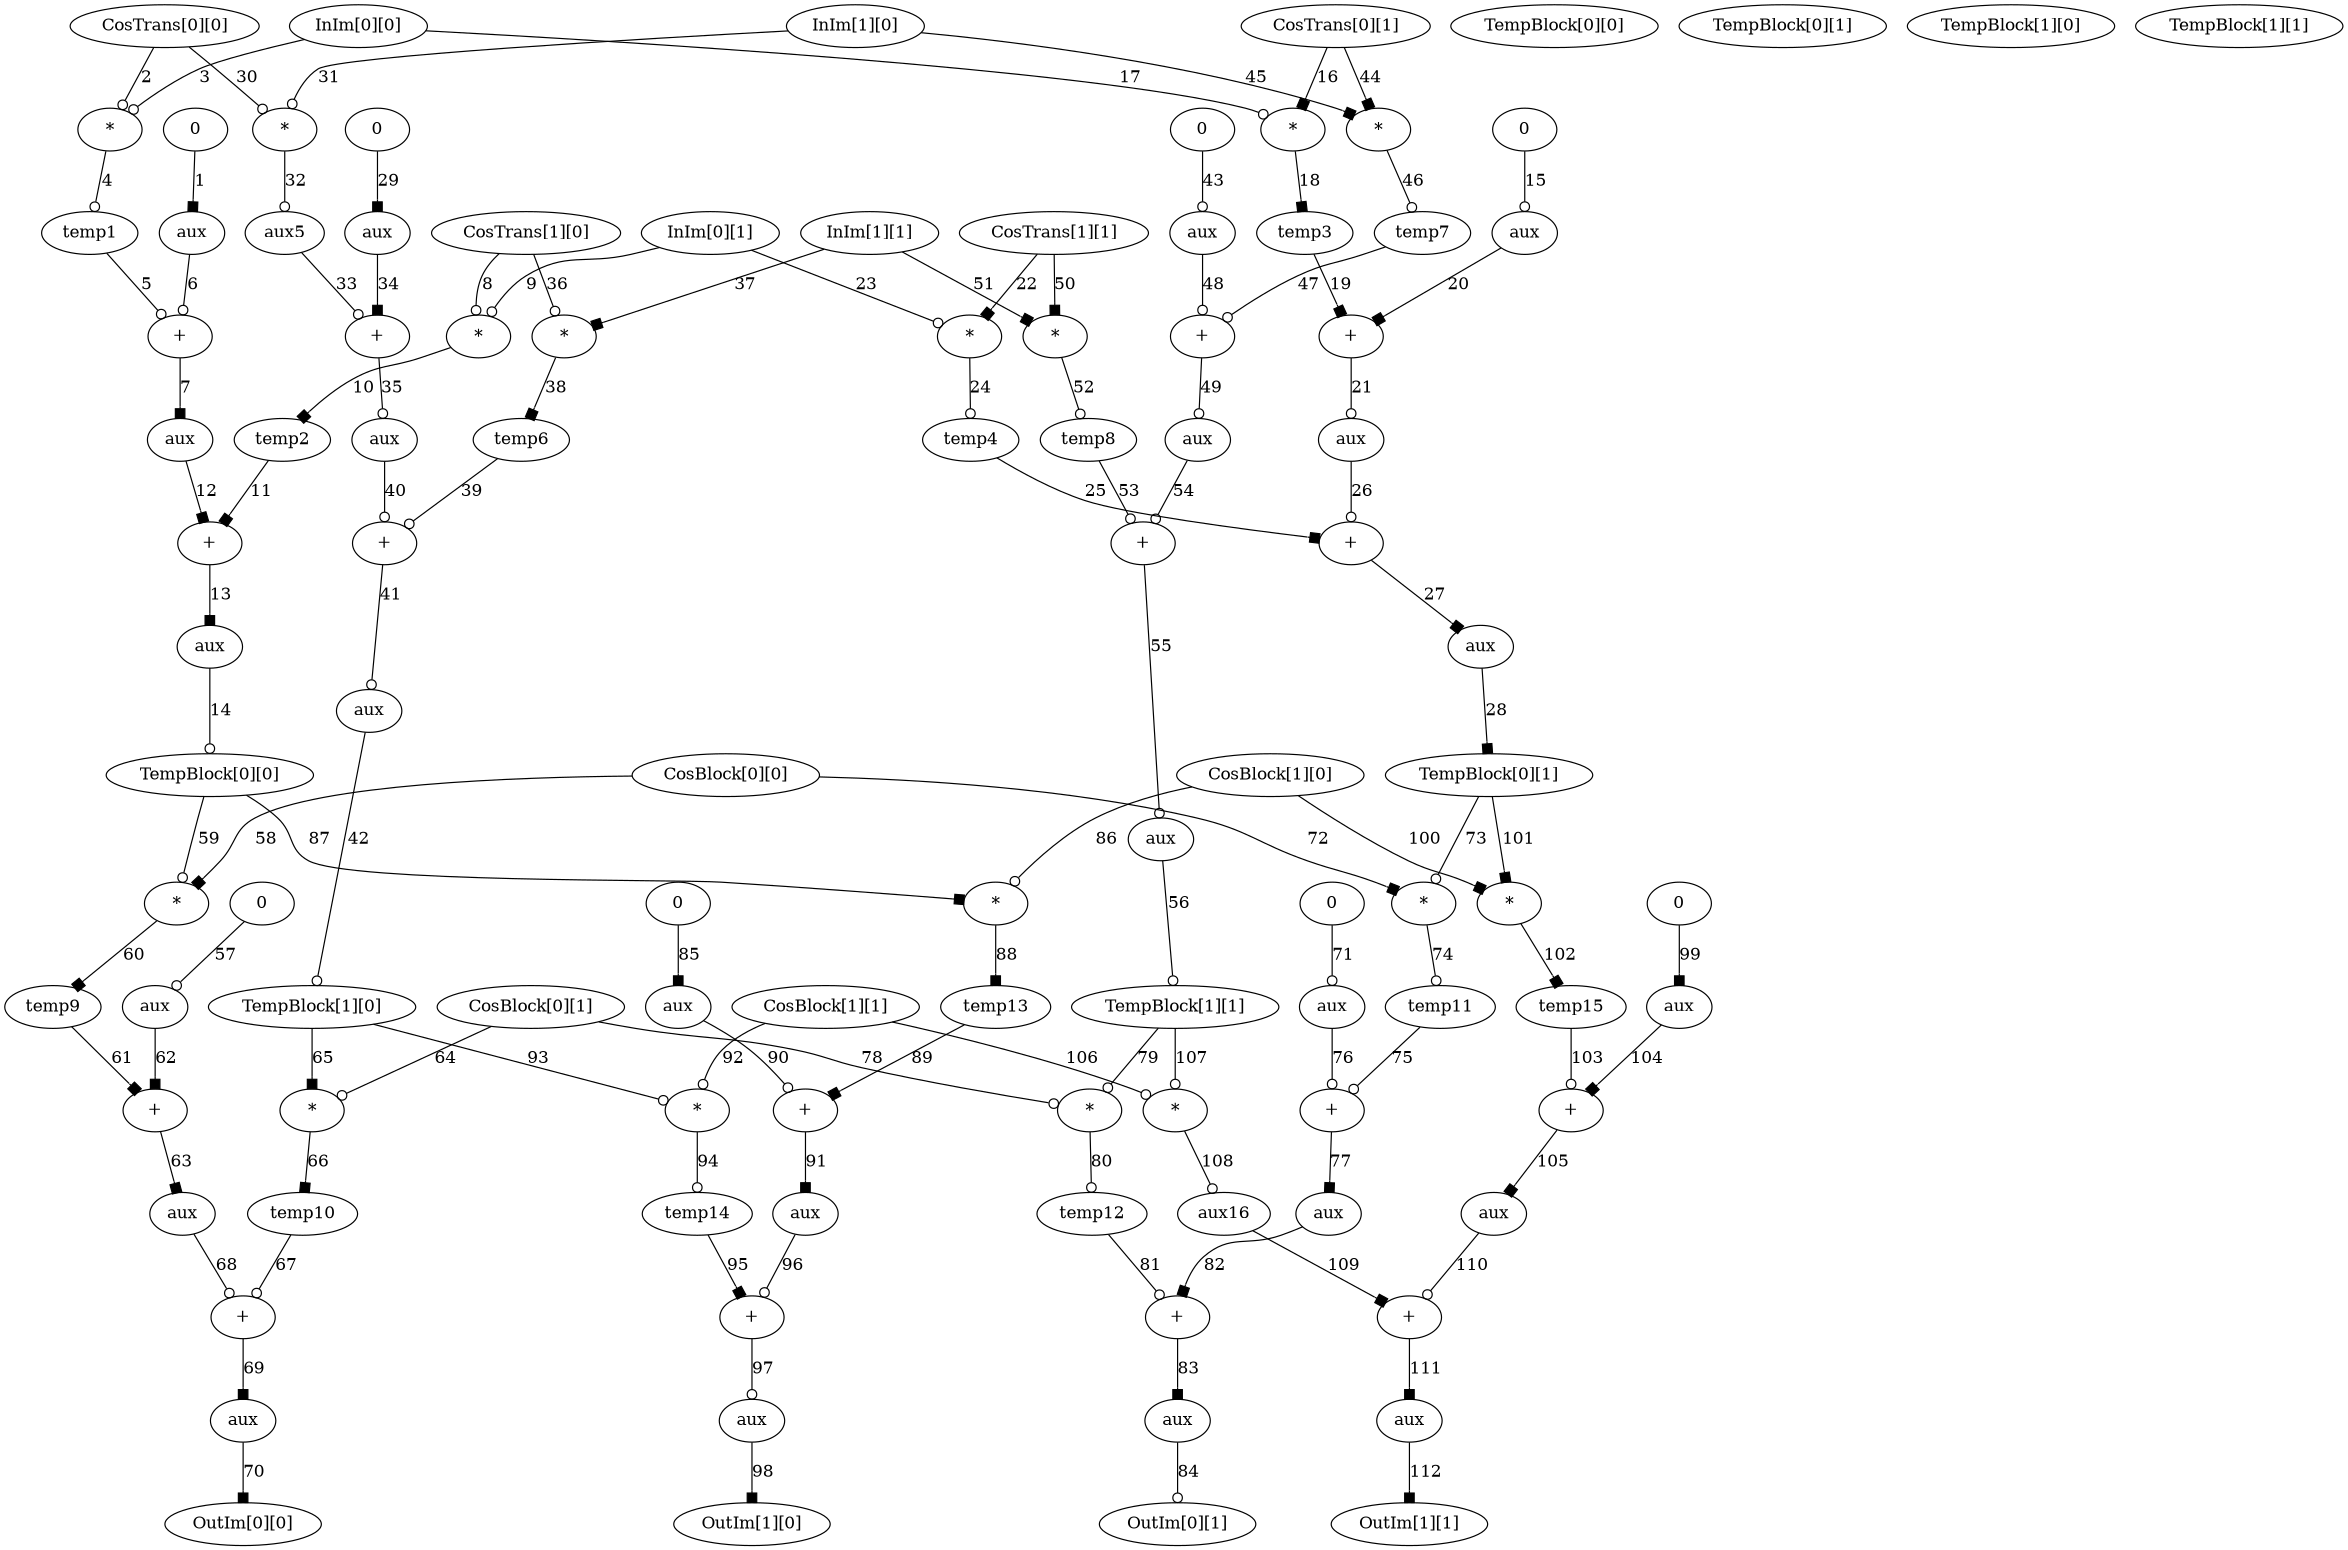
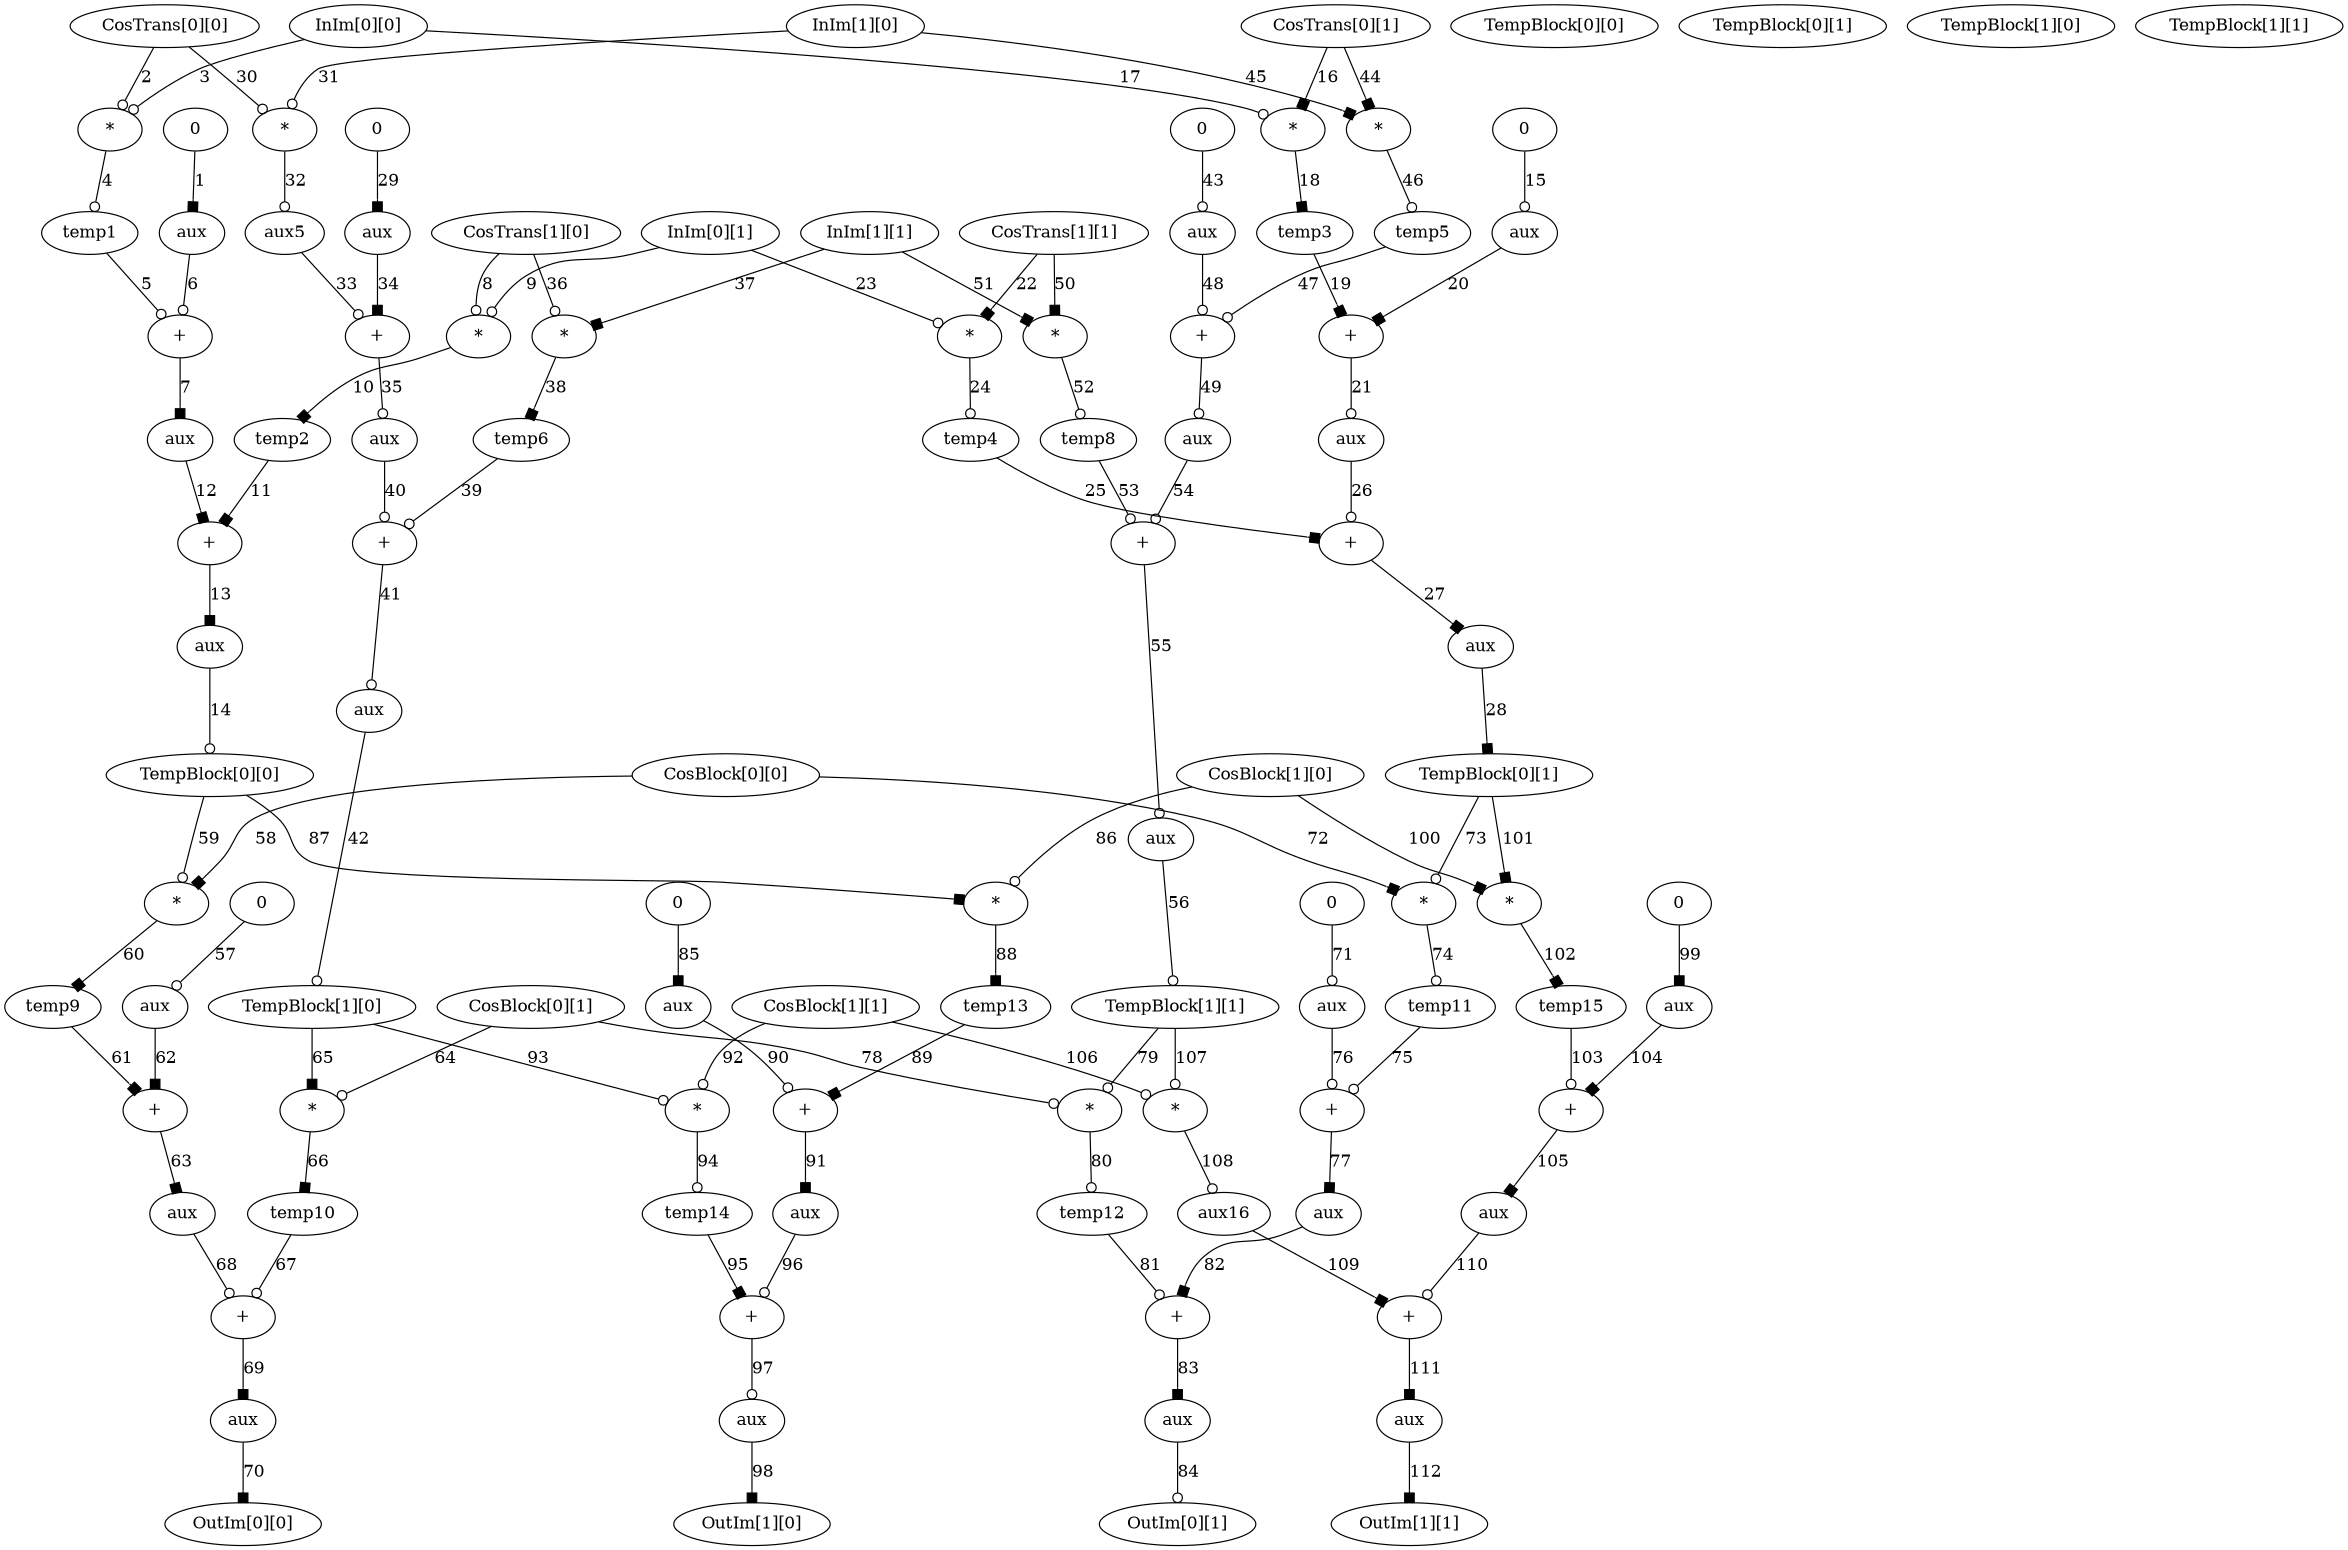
(1423, 233) -> (1423, 233)
